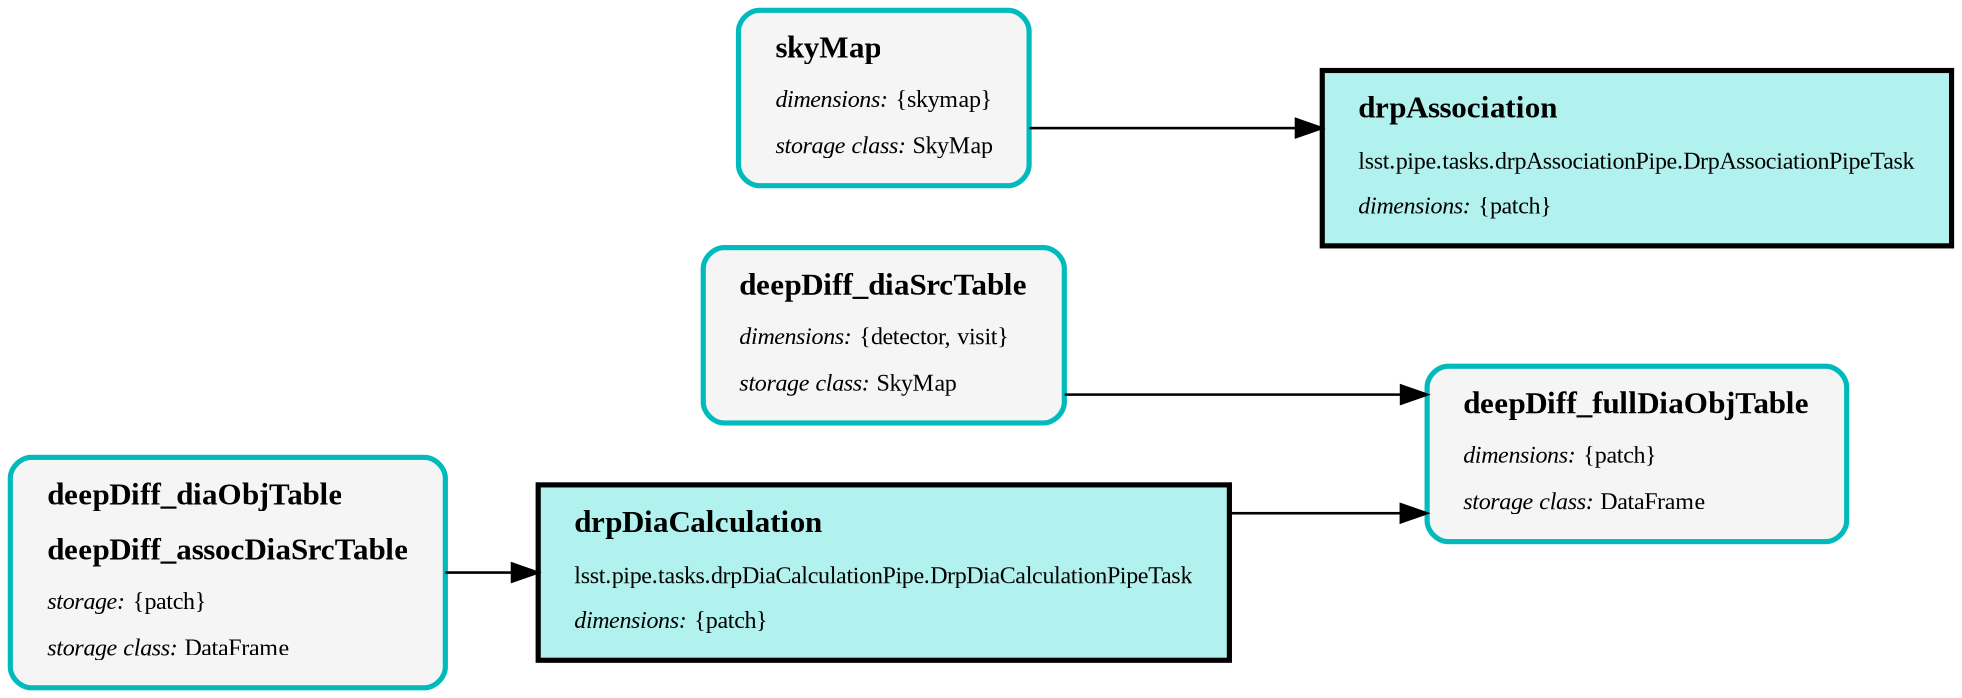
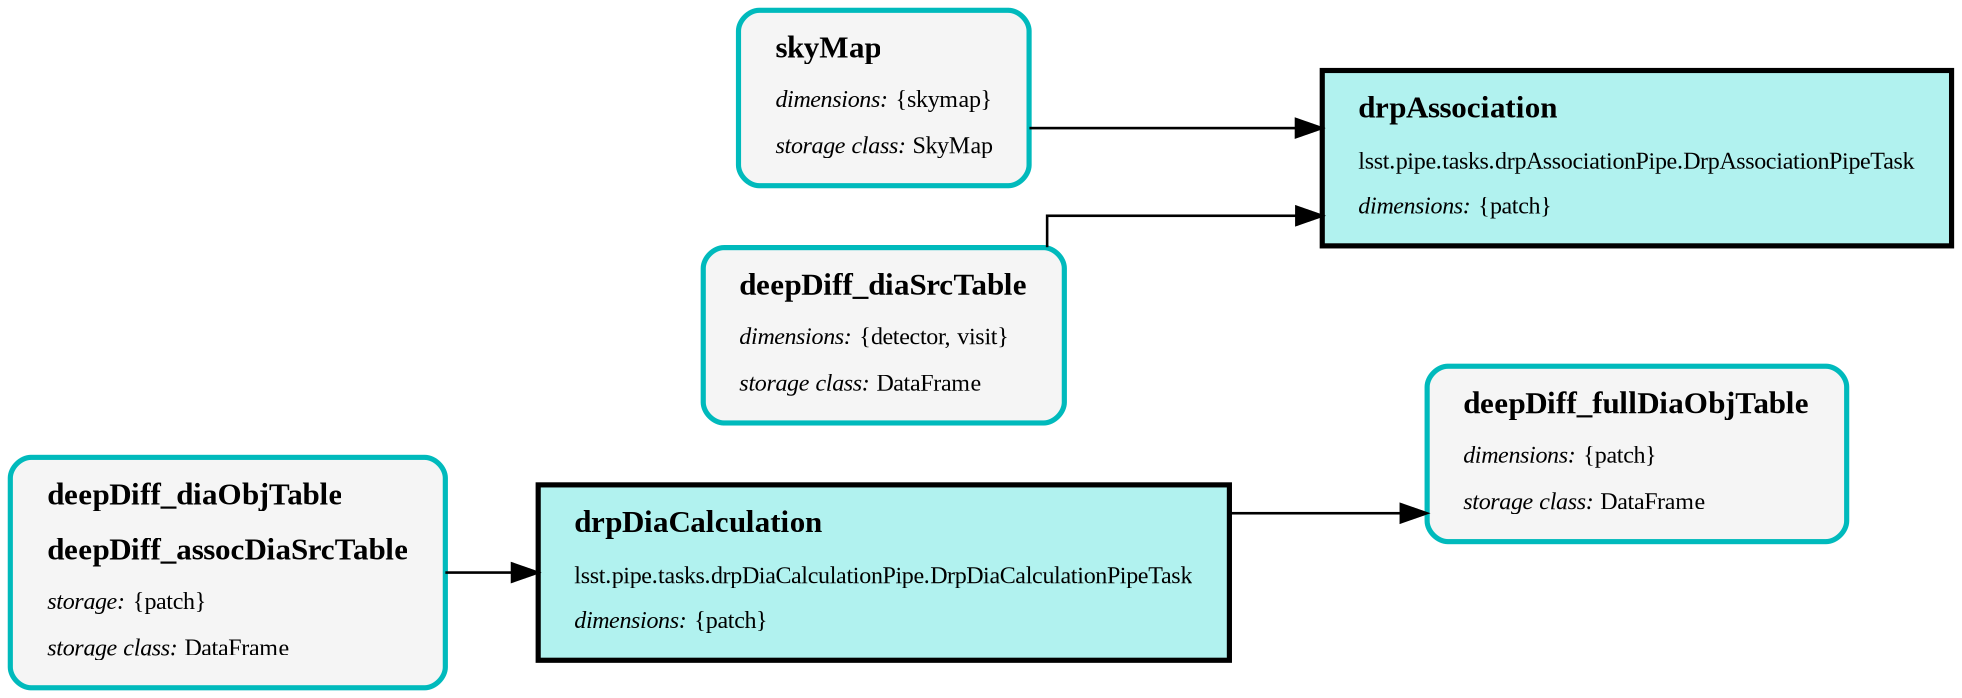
(914, 383) -> (926, 383)
(1233, 395) -> (1156, 216)
